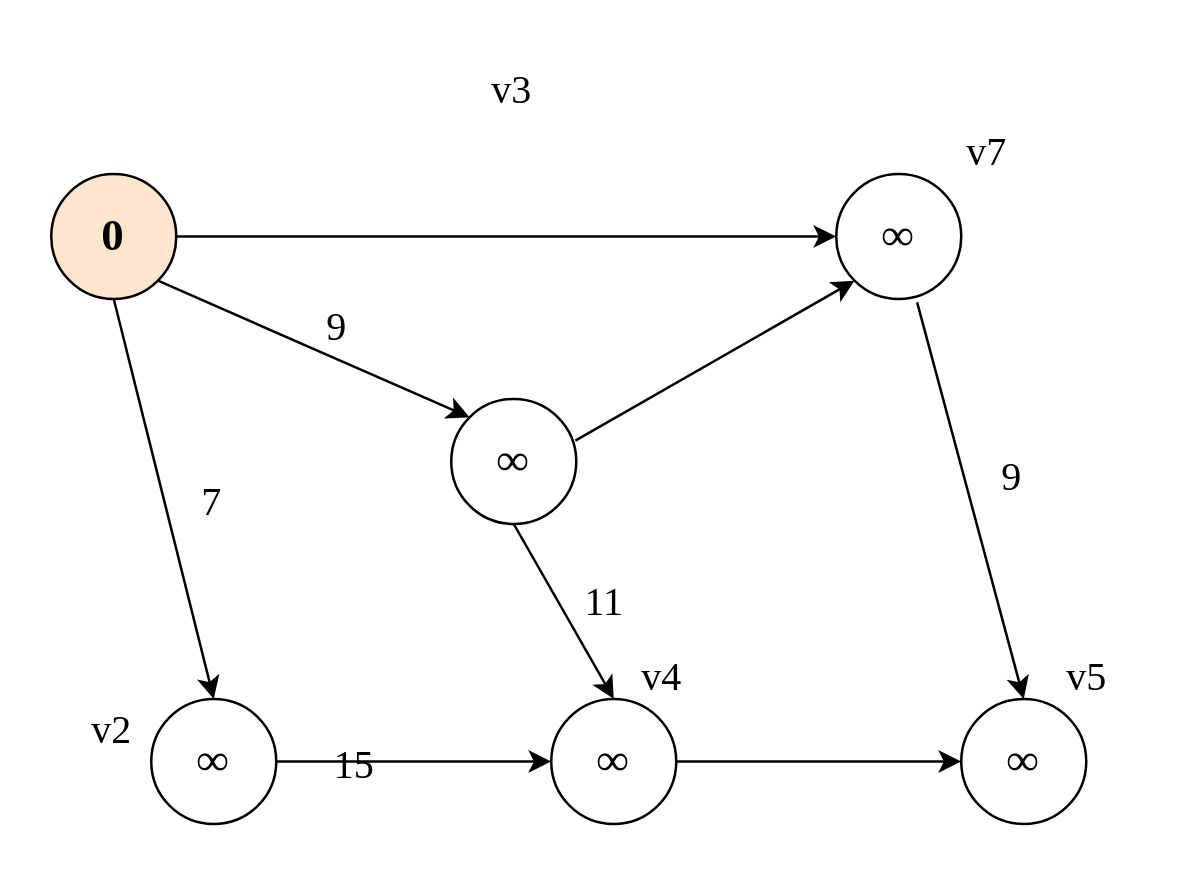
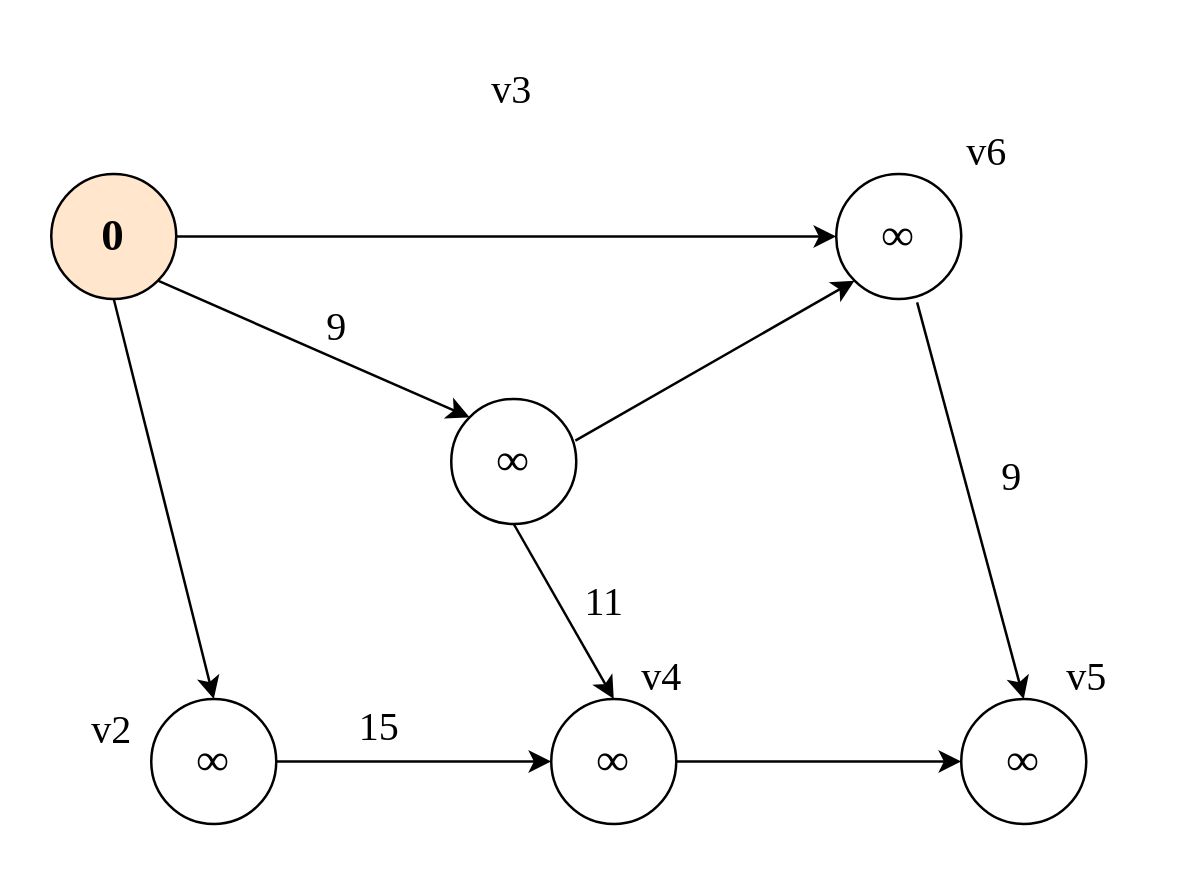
(988, 151) -> (988, 151)
(211, 501) -> none
(354, 764) -> (379, 726)
